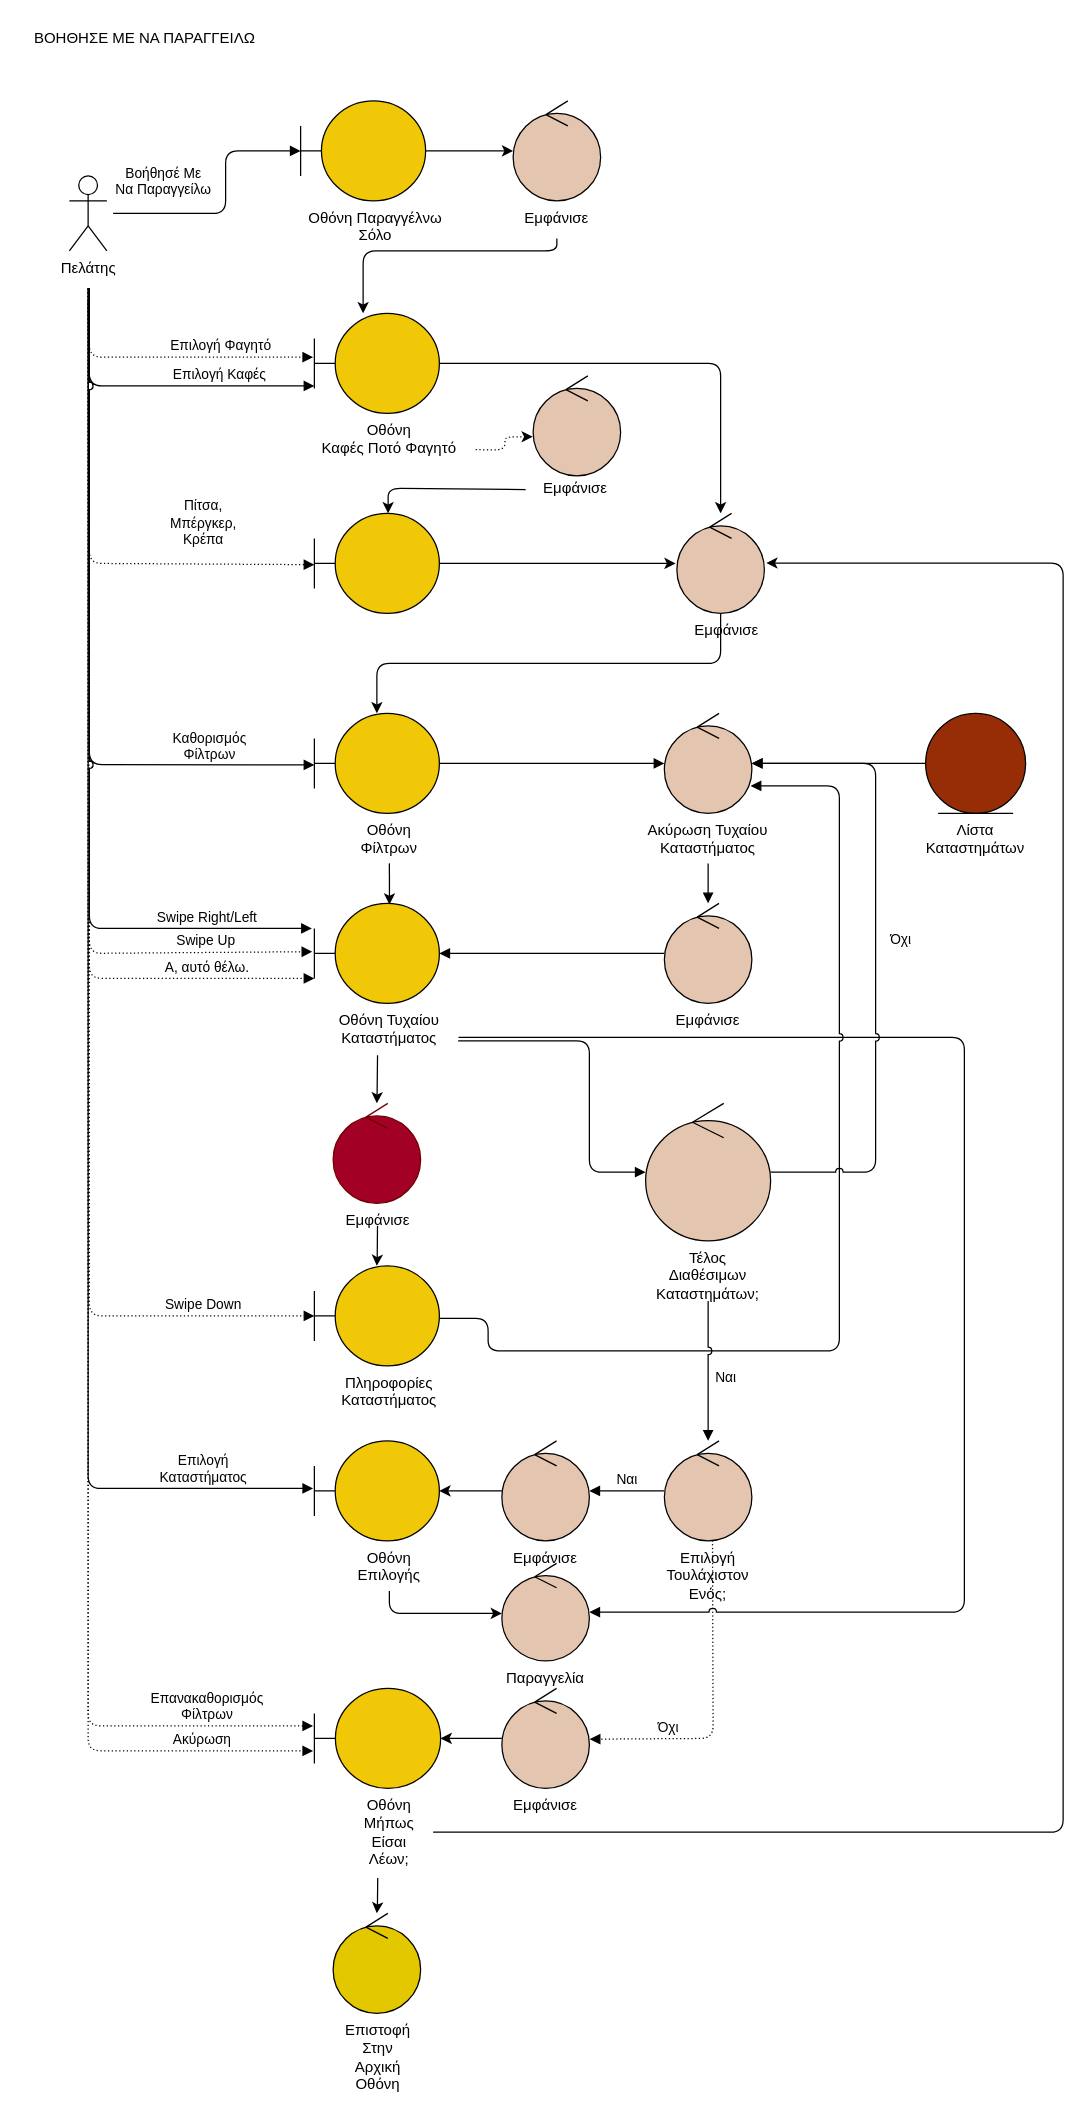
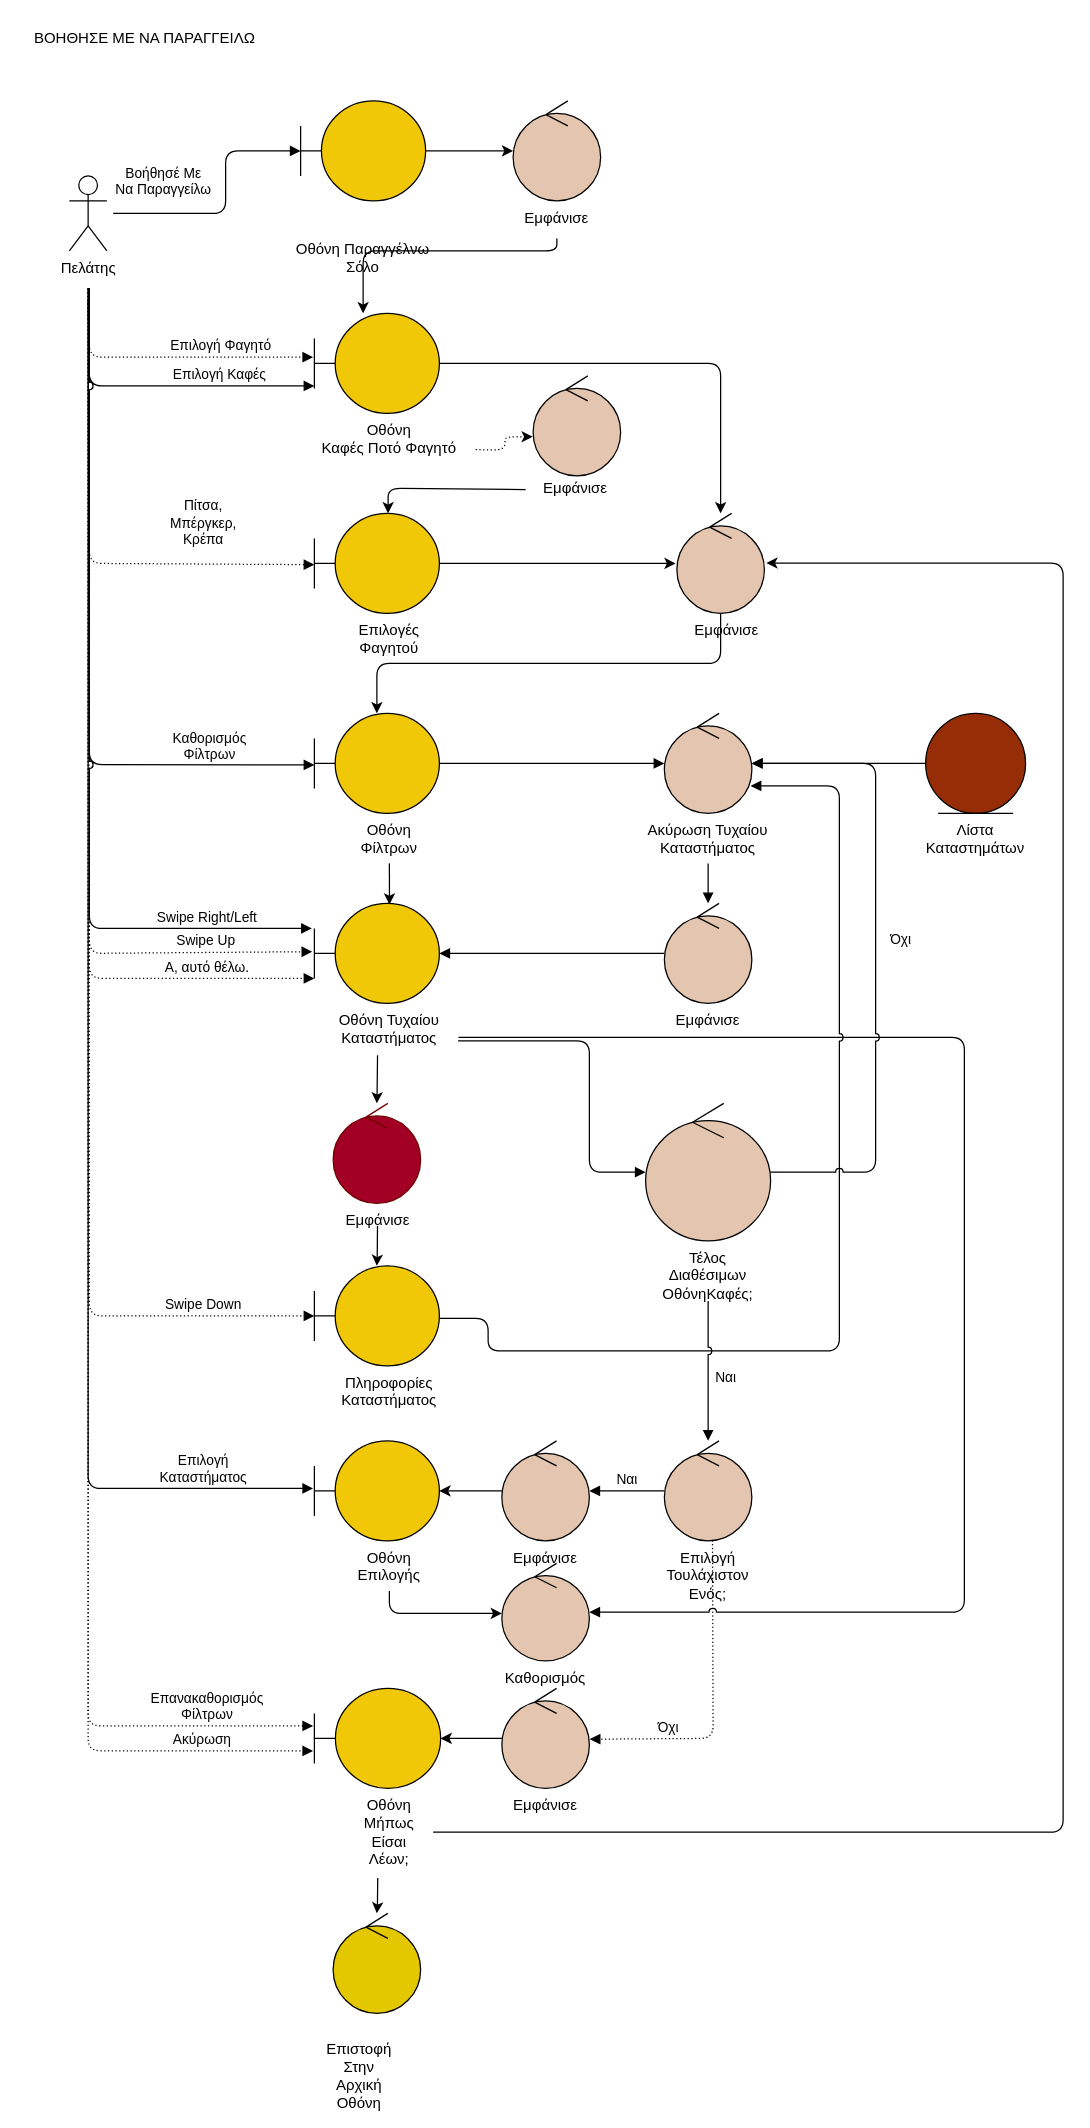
(376, 226) -> (363, 257)
none -> (389, 638)
(708, 1276) -> (708, 1276)
(546, 1678) -> (546, 1678)
(378, 2057) -> (359, 2076)
